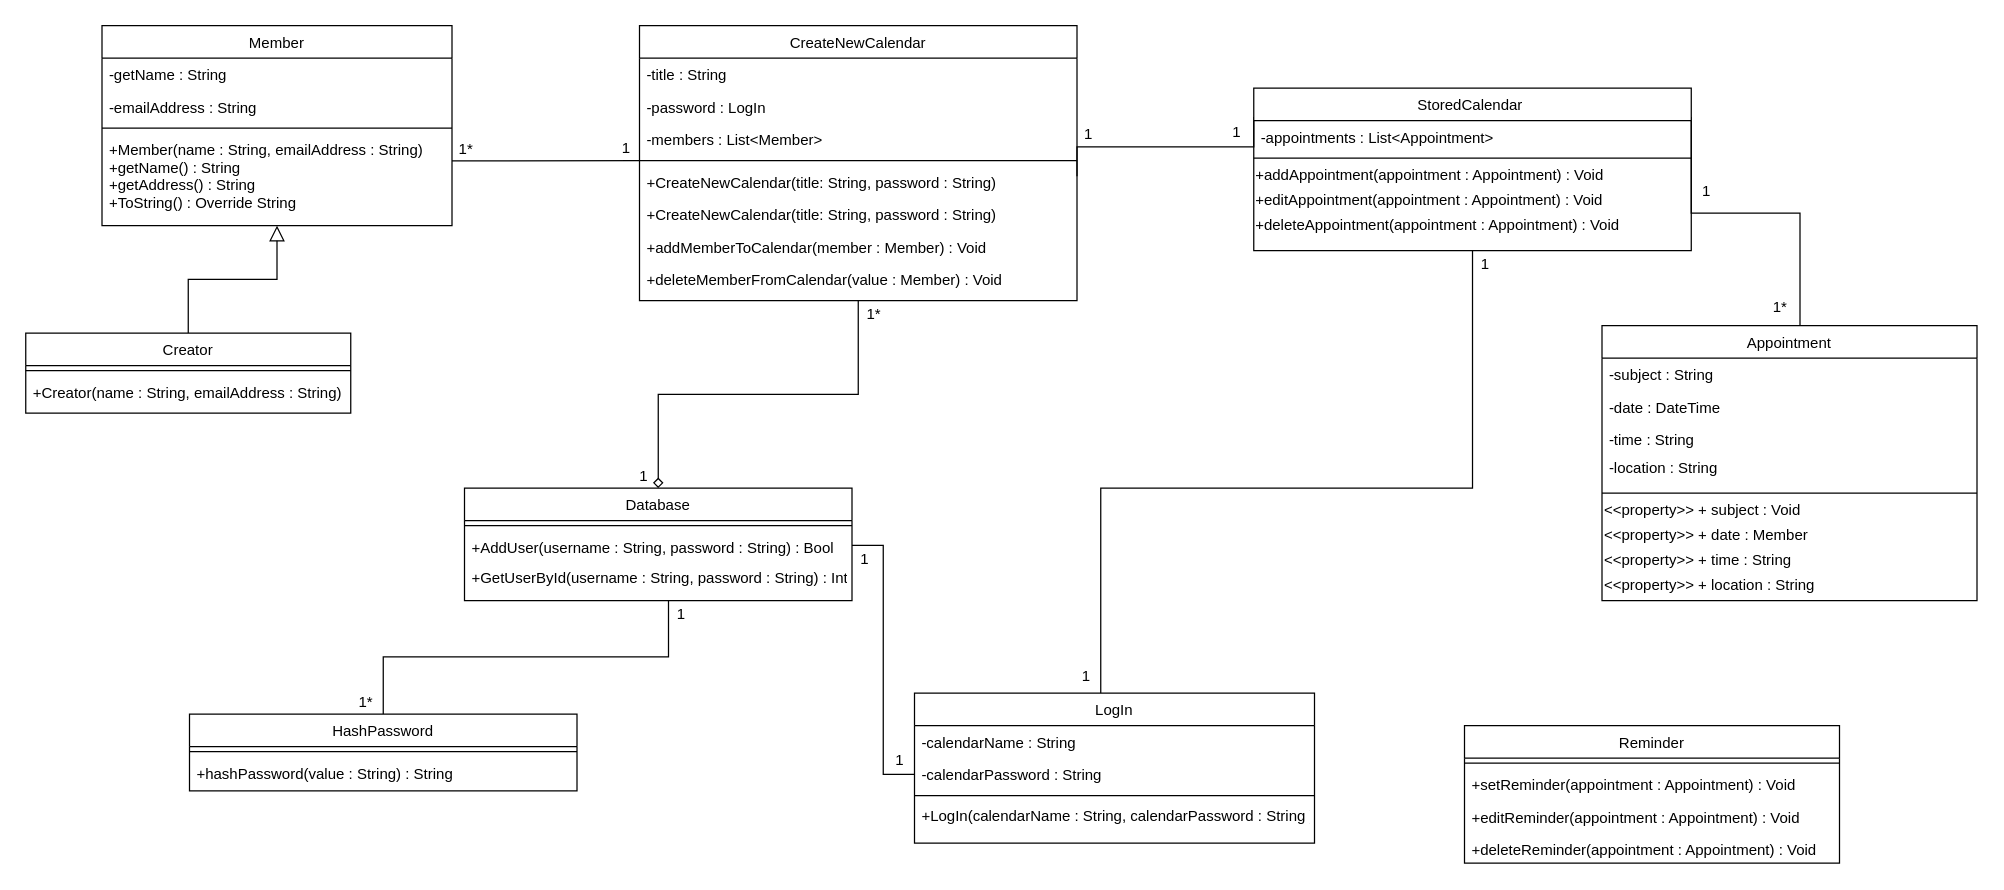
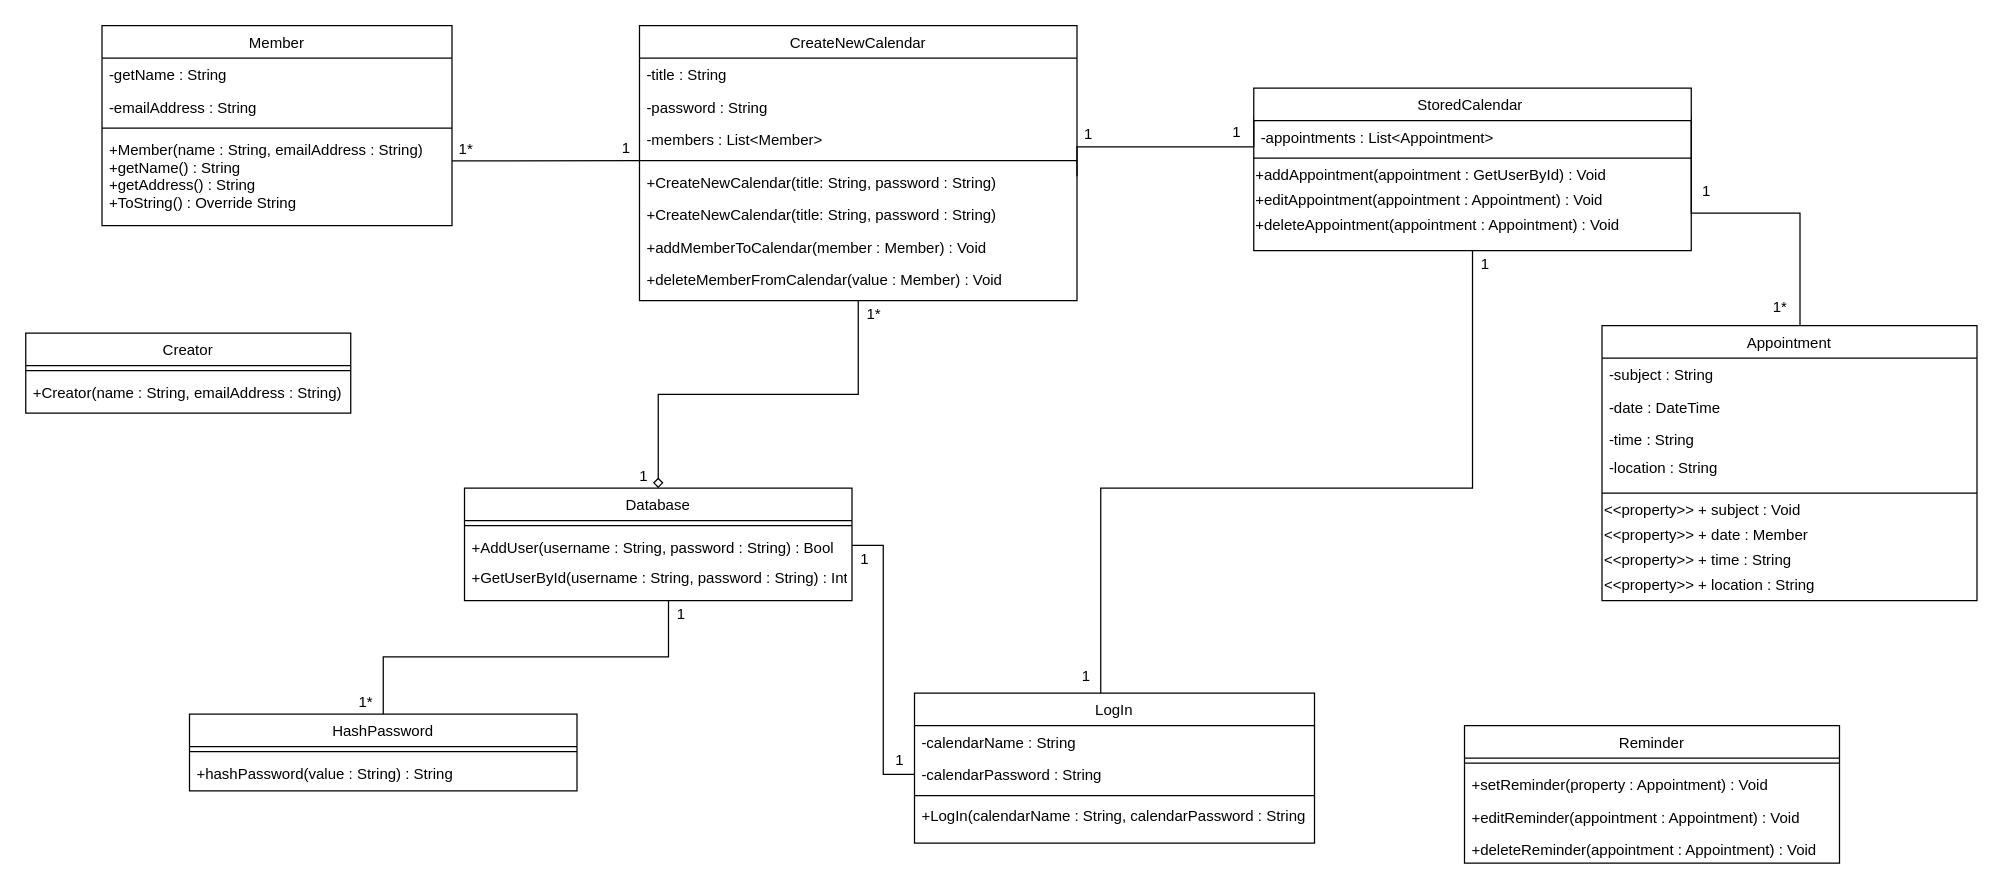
(712, 108) -> (714, 108)
(1442, 176) -> (1444, 176)
(224, 279) -> none
(1645, 785) -> (1634, 785)
